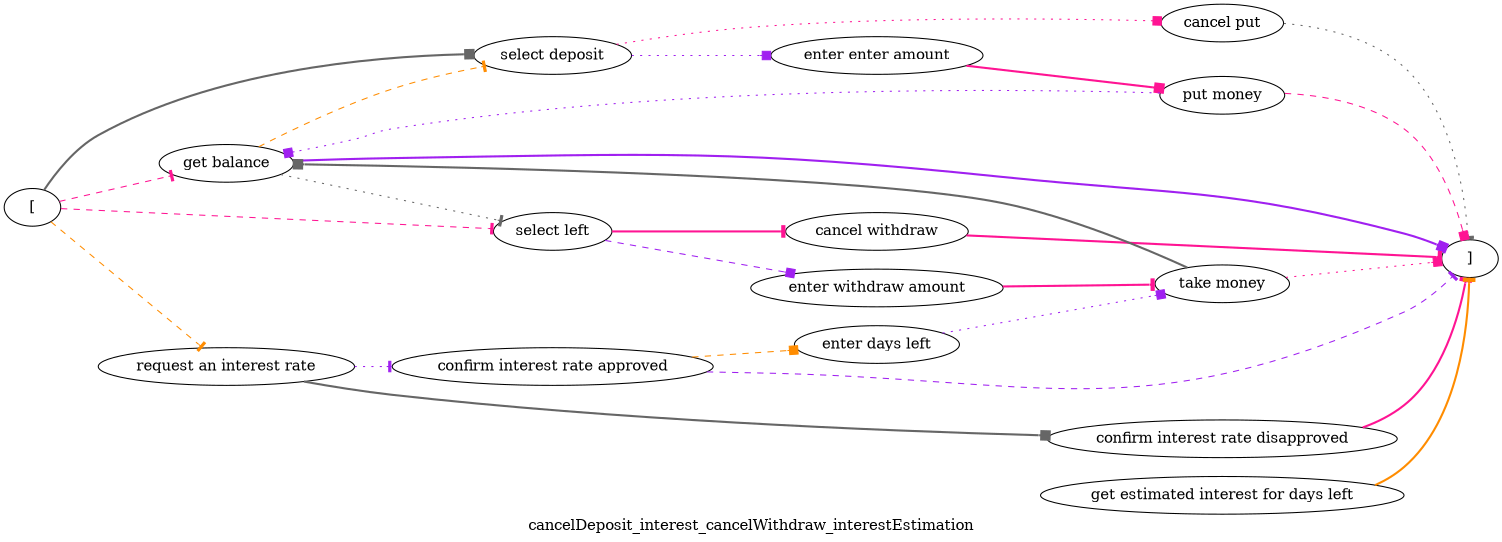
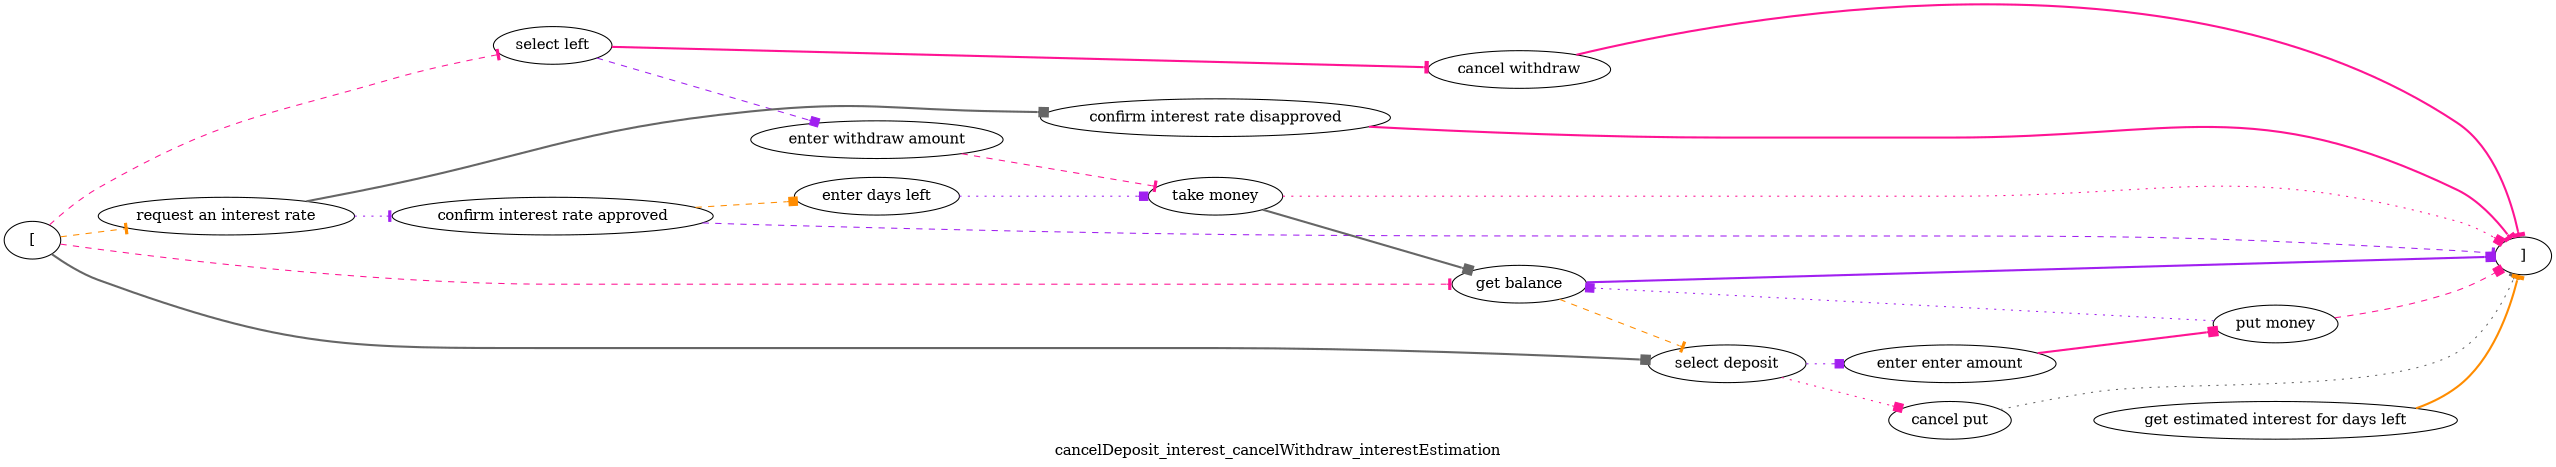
(389, 197) -> none
(1076, 286) -> (1057, 170)
